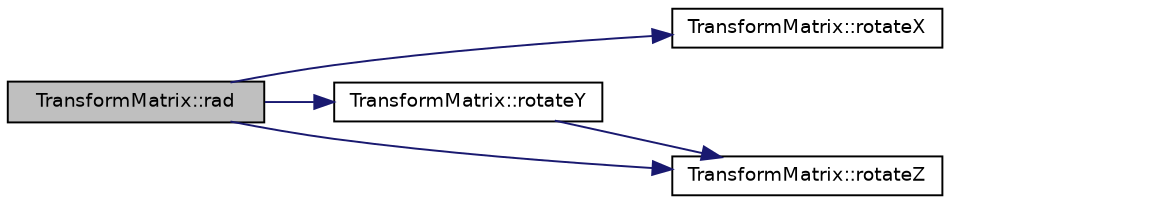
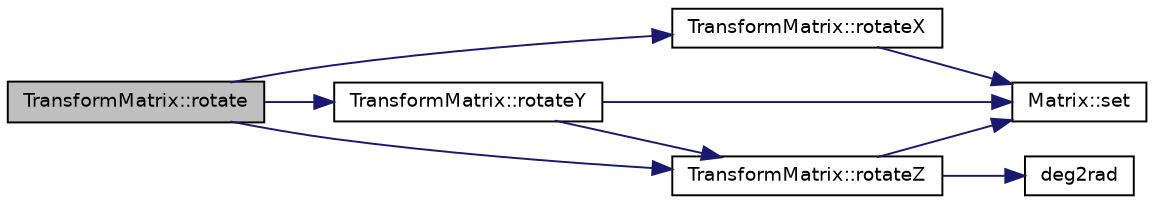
(136, 102) -> (136, 102)
none -> (1079, 102)
none -> (1079, 176)
